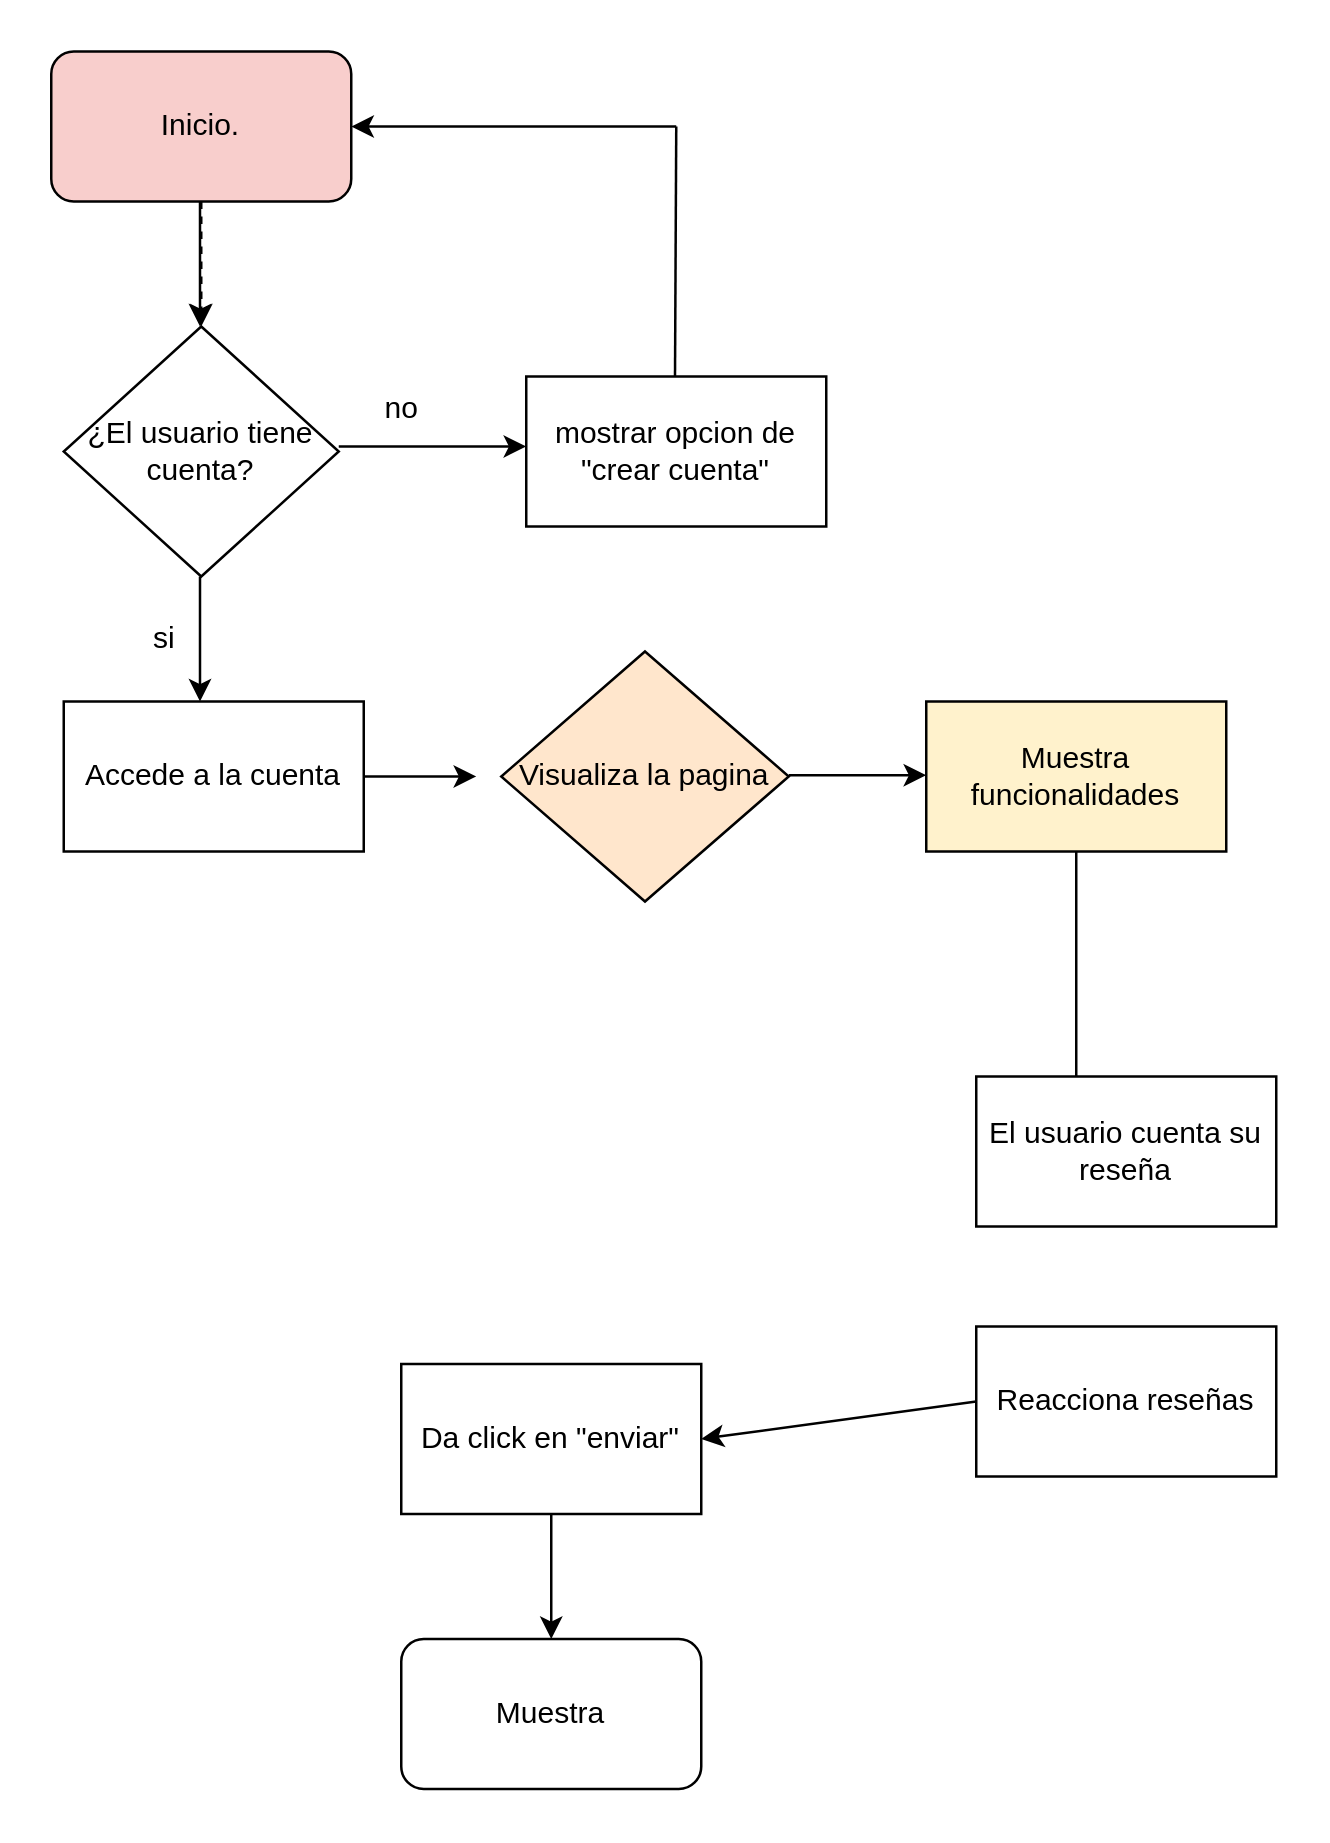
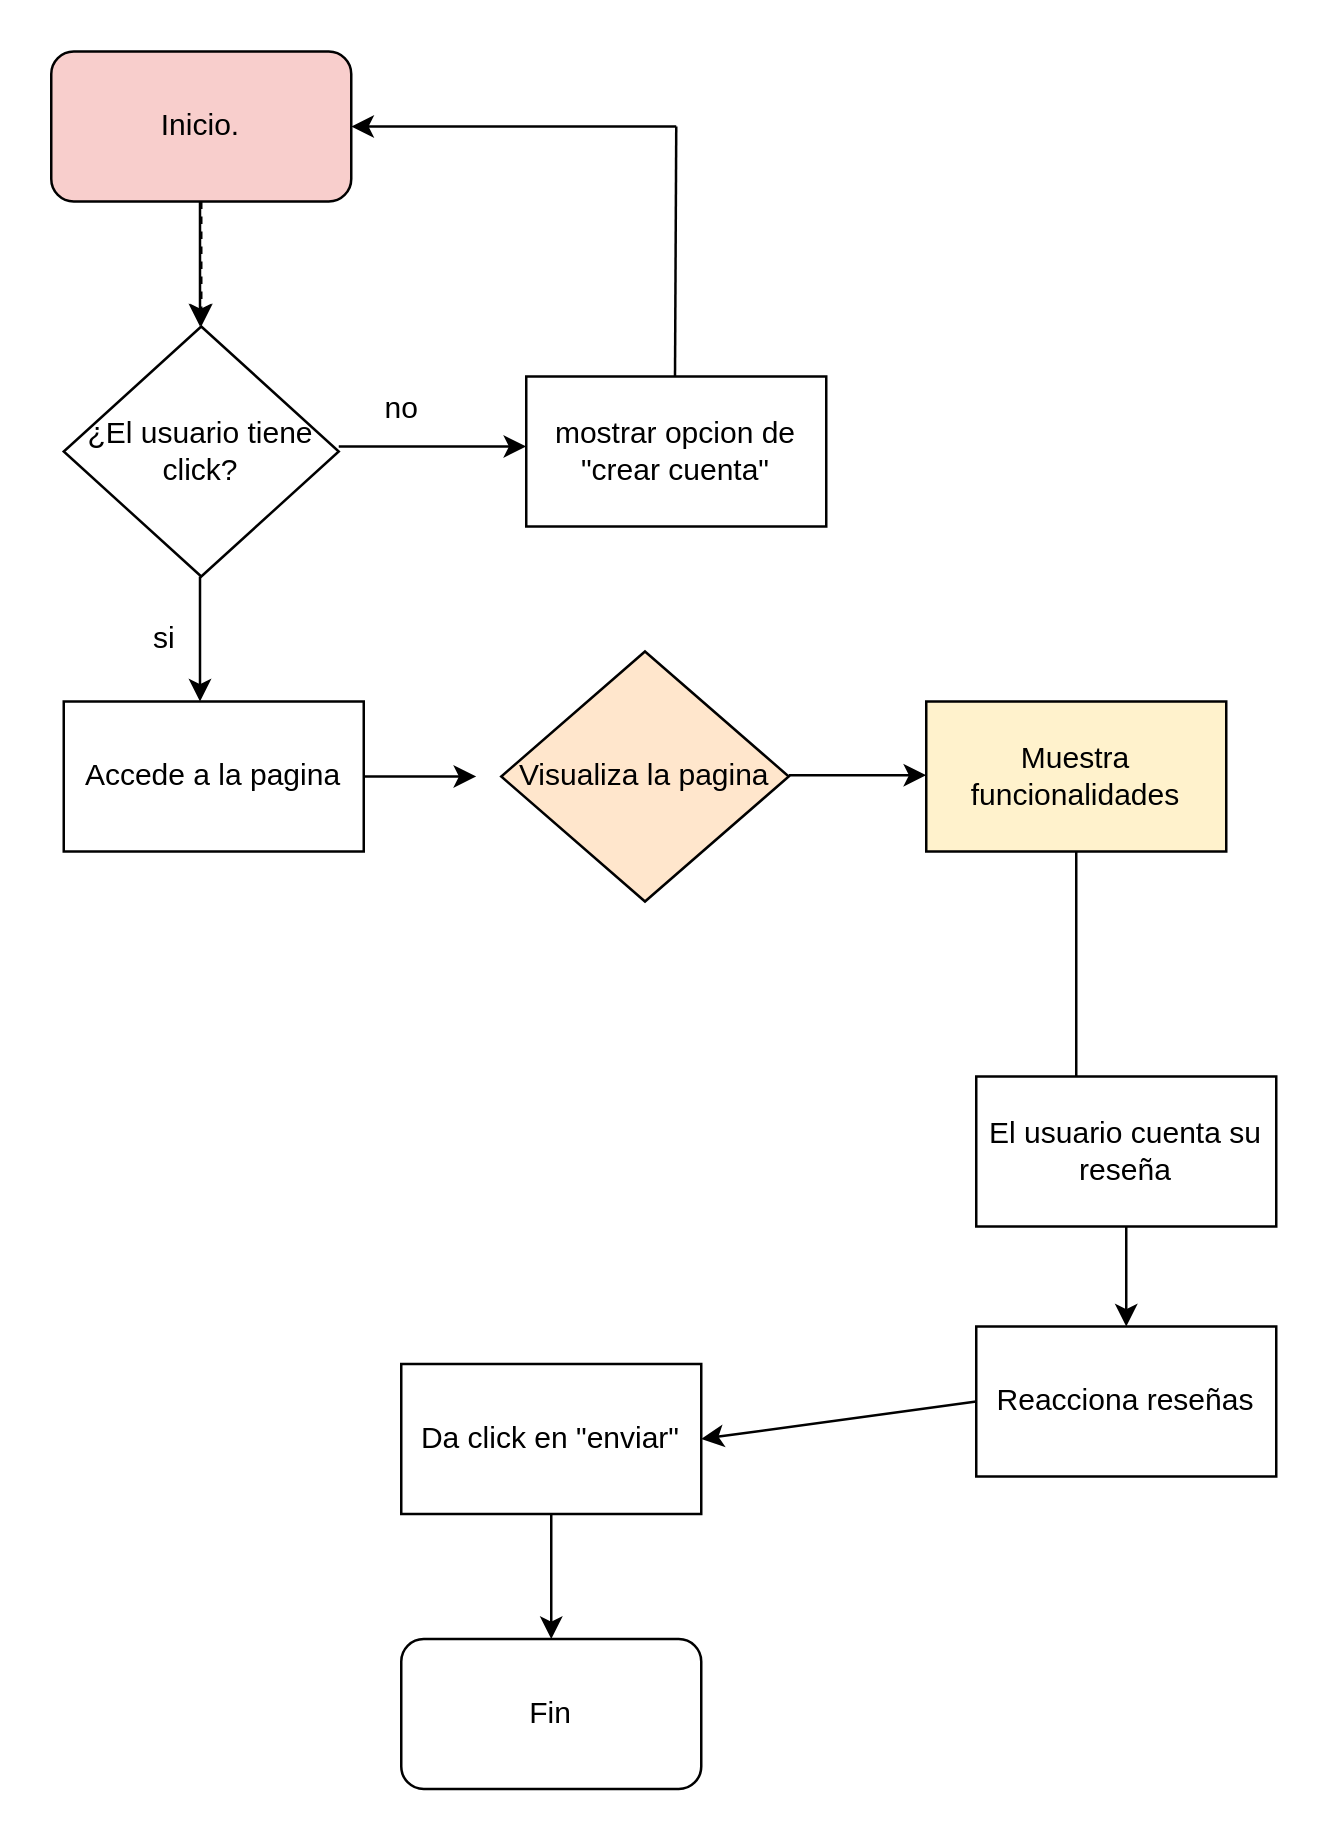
(201, 451) -> (201, 451)
(214, 776) -> (214, 776)
none -> (1126, 1268)
(551, 1714) -> (551, 1714)
